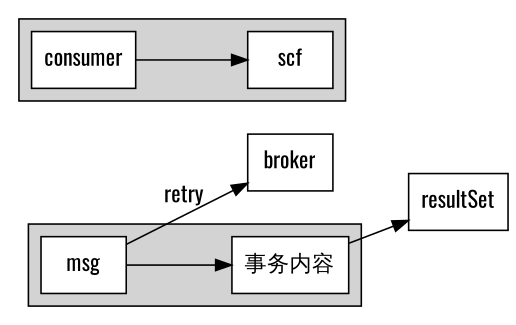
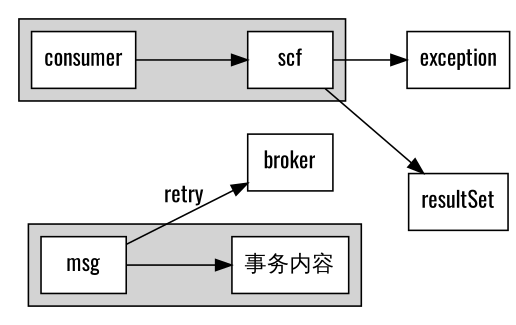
none -> (458, 60)
(371, 235) -> (368, 126)
